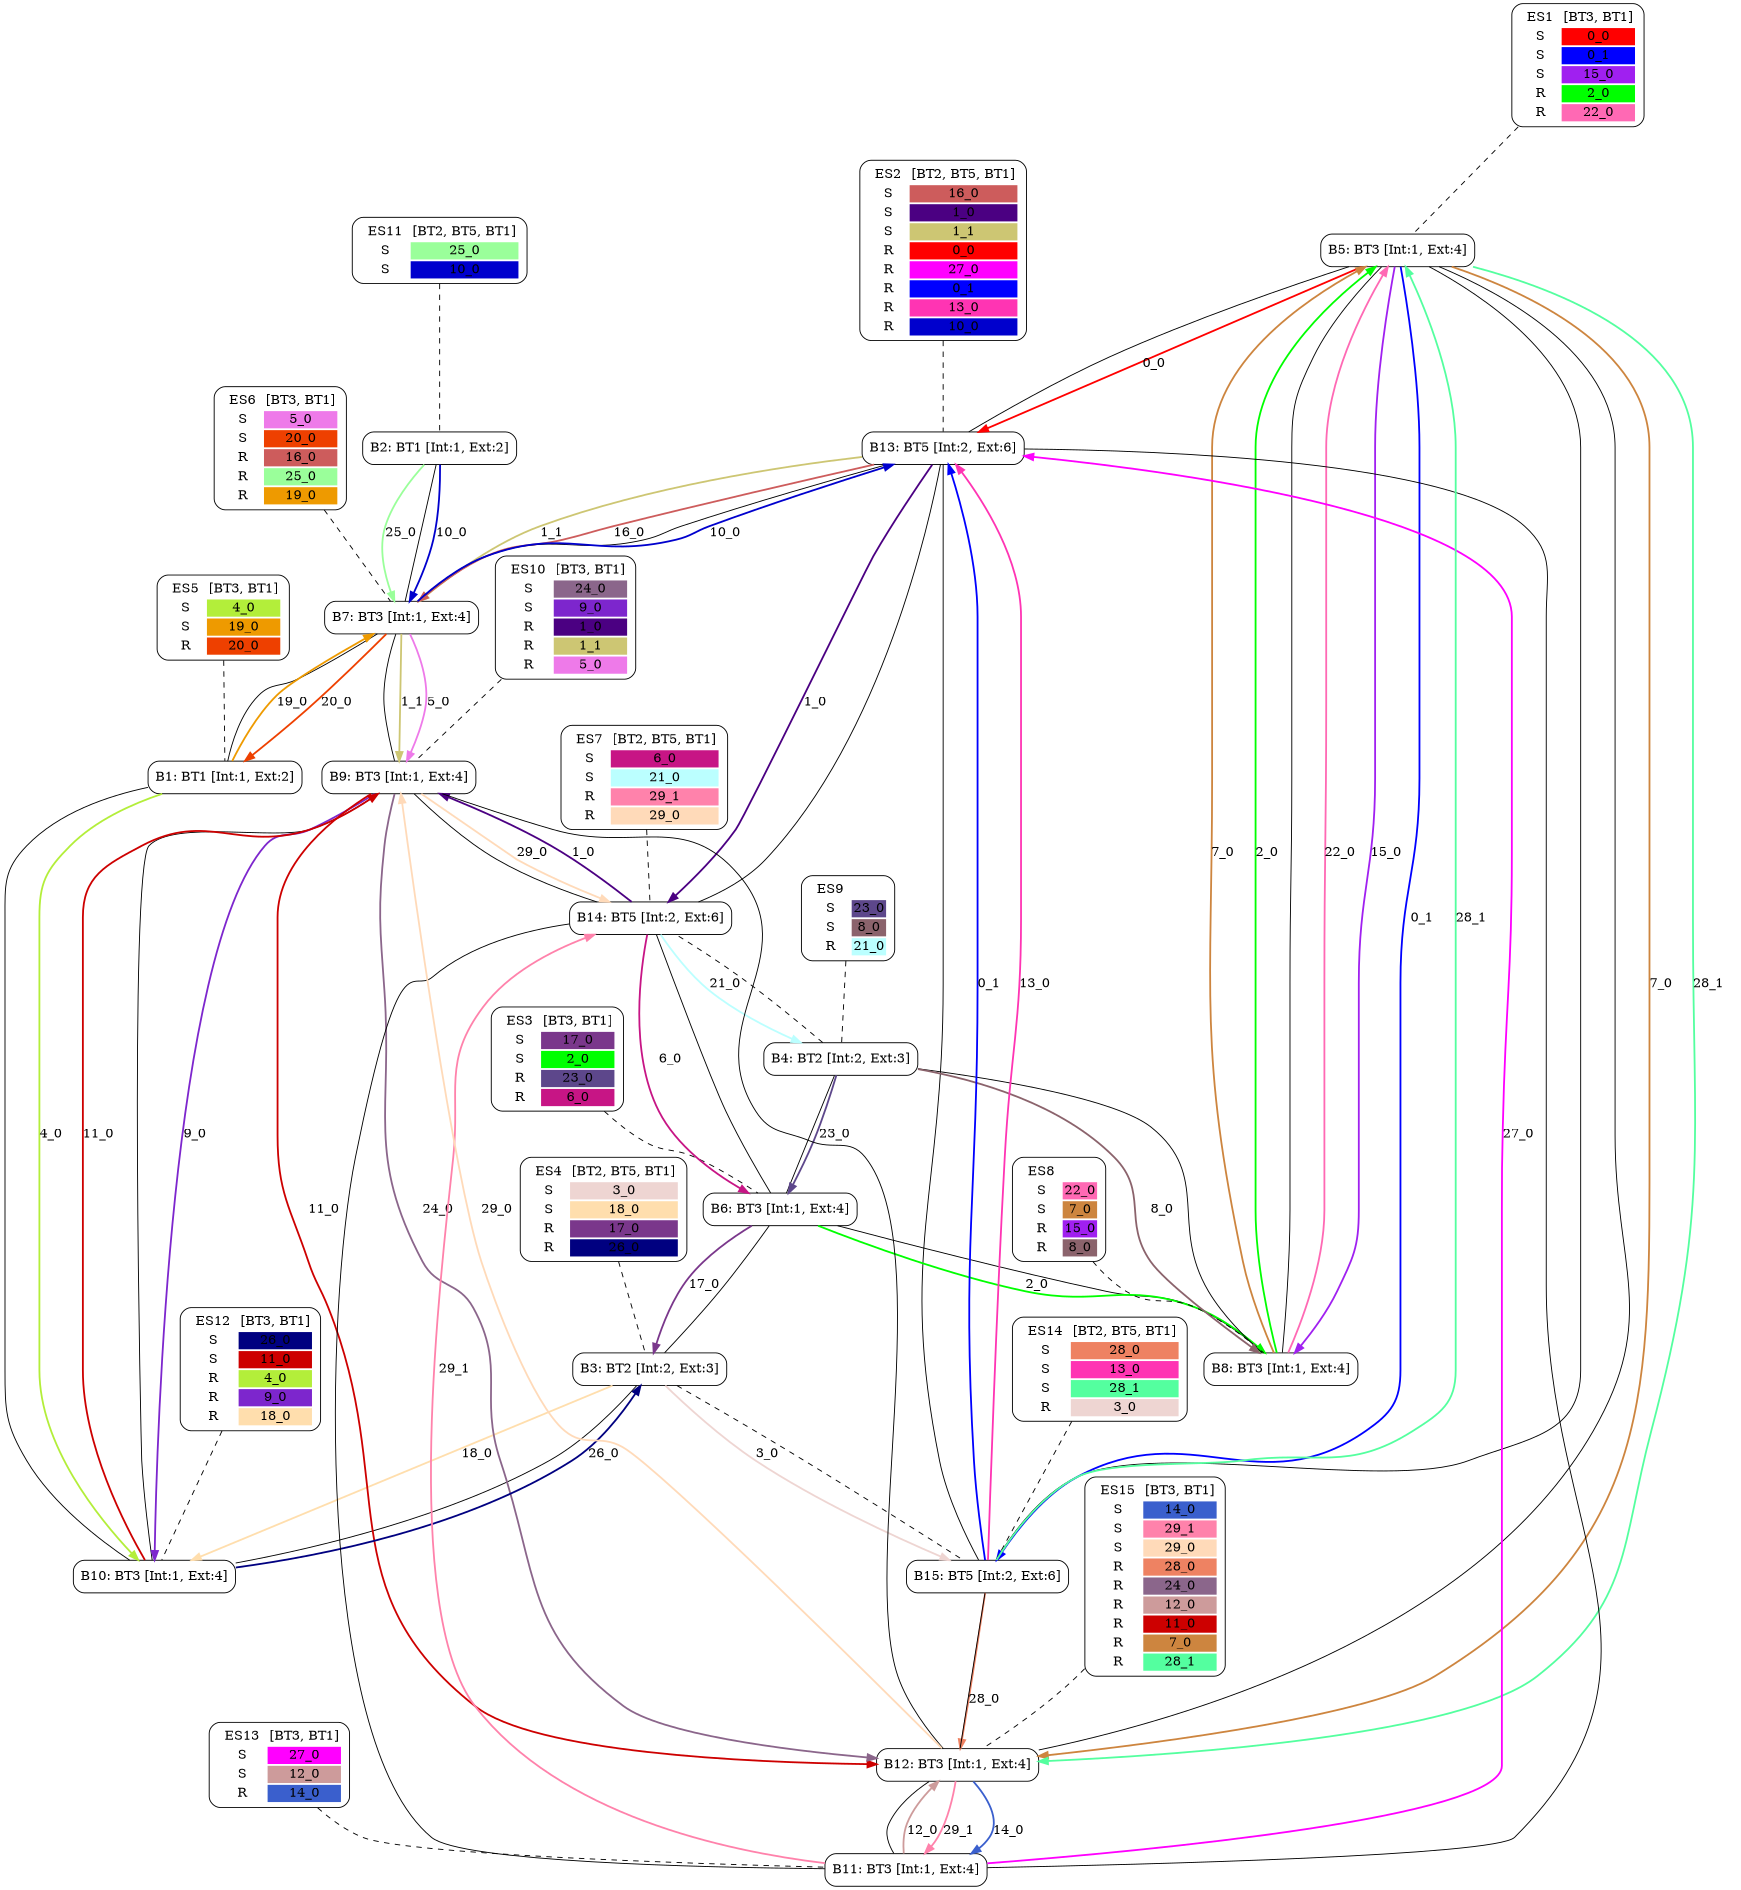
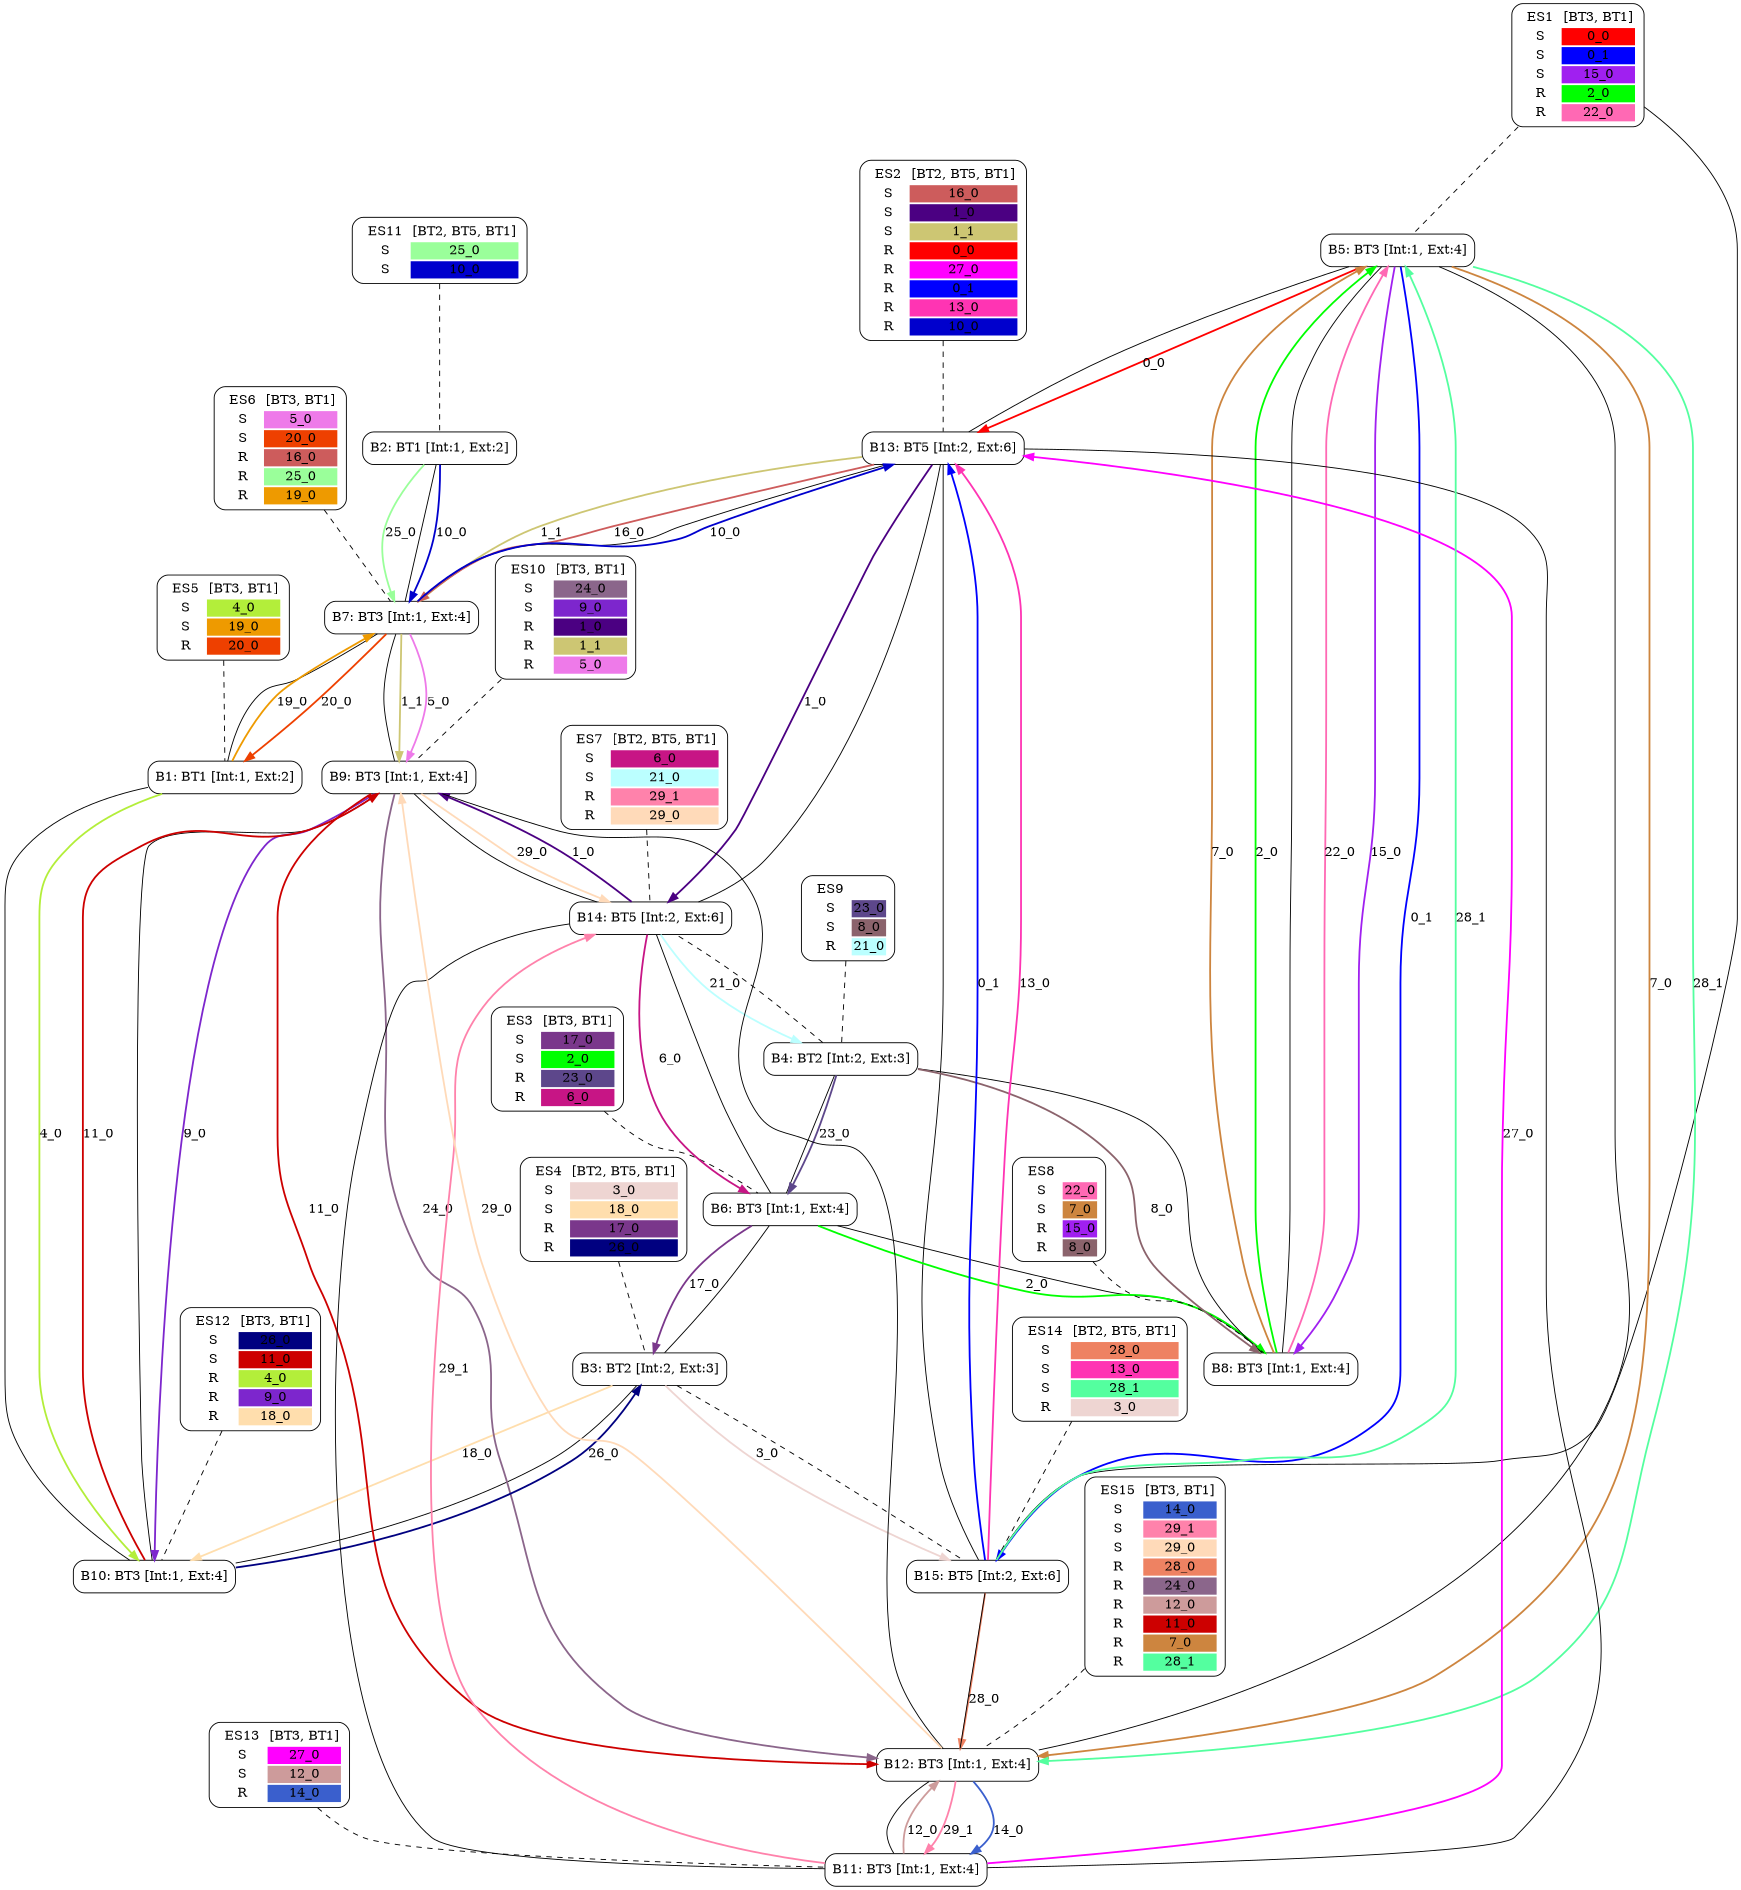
(1581, 1120) -> (1704, 1080)
